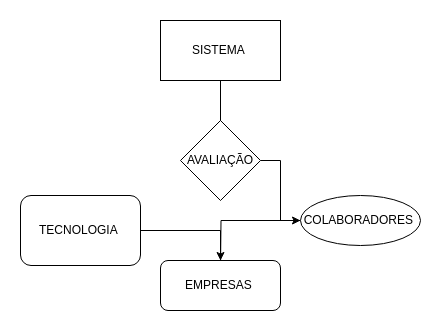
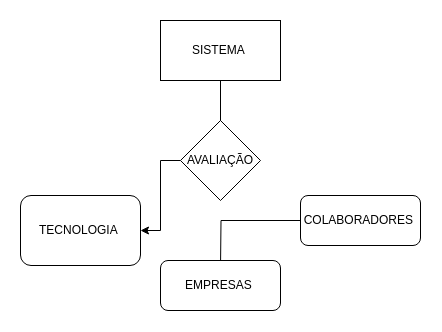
(281, 180) -> (161, 185)
(361, 221) -> (361, 221)
(190, 231) -> none
